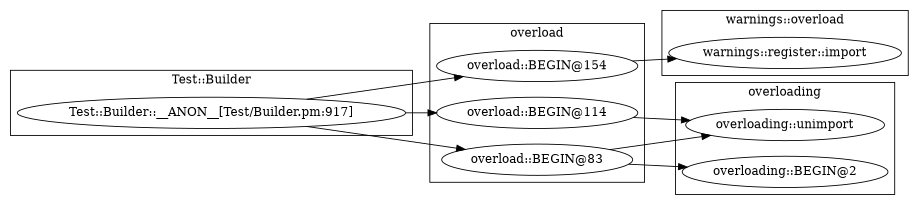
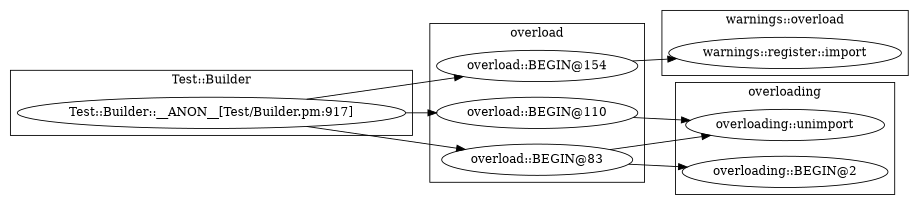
(537, 113) -> (537, 113)
